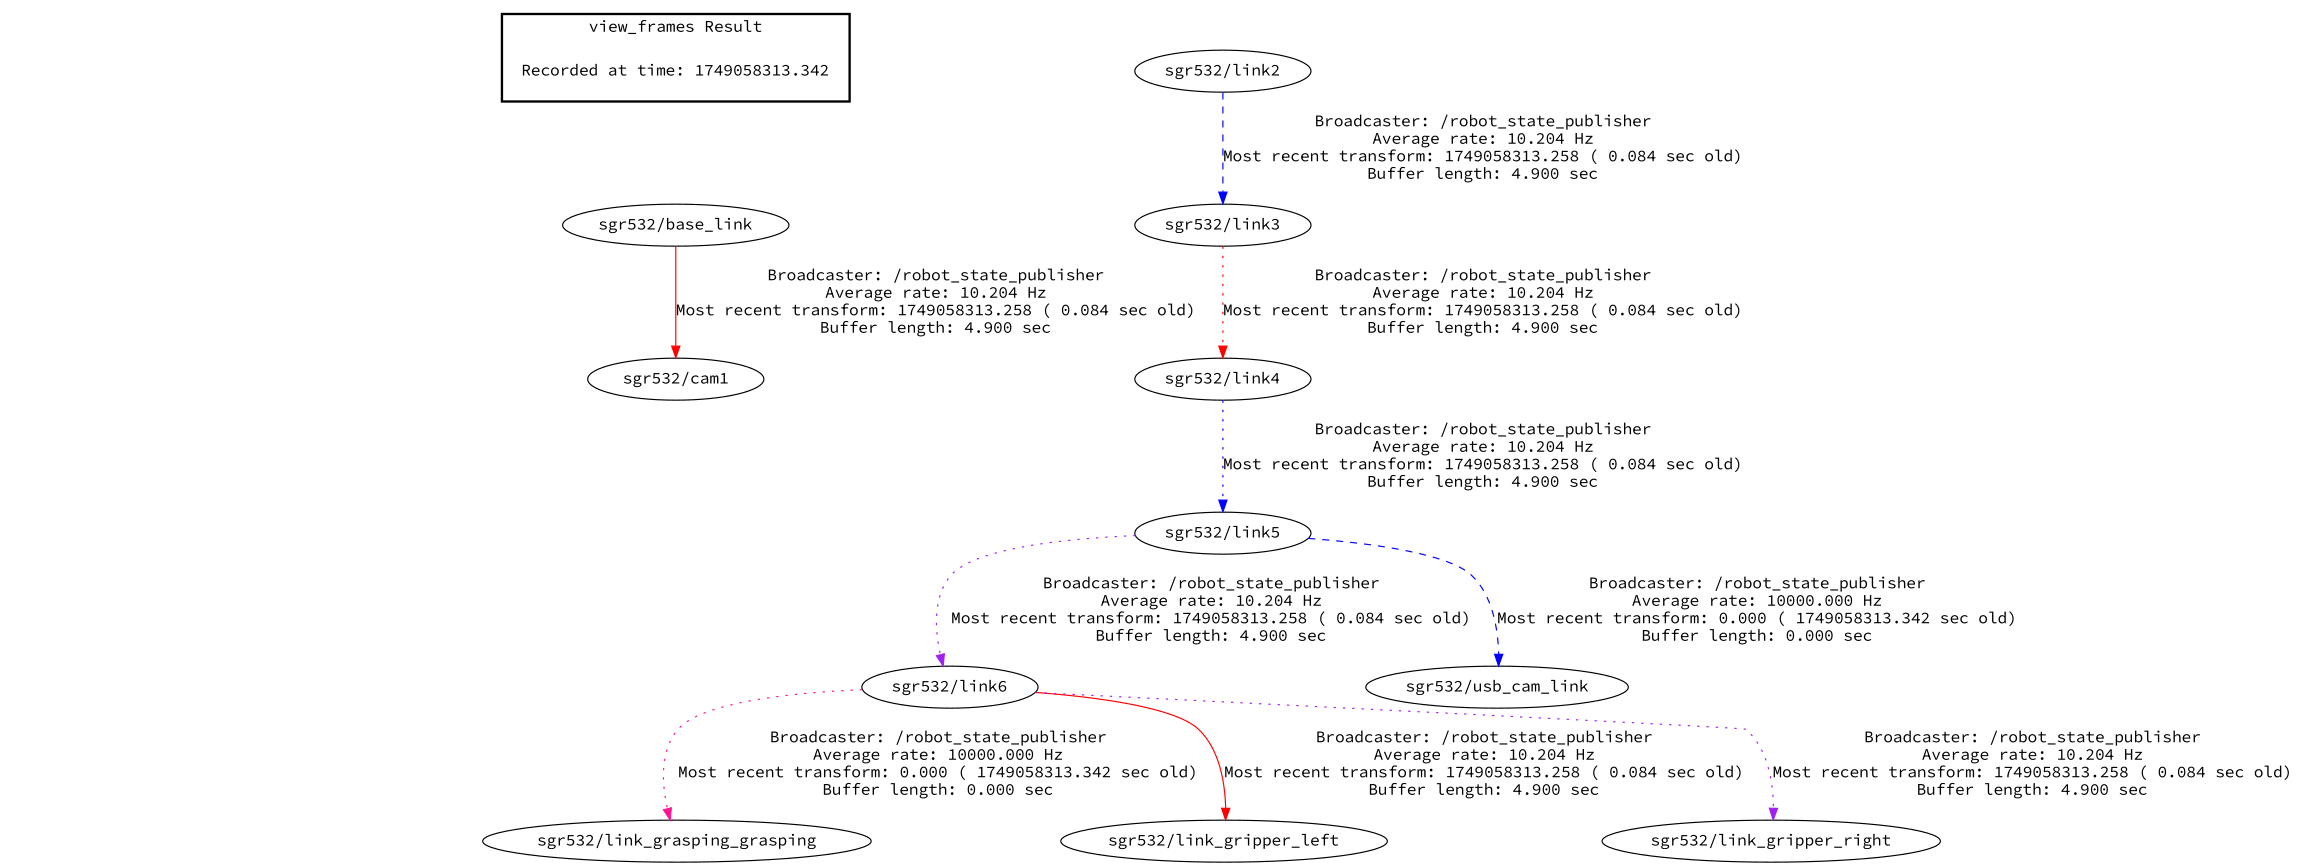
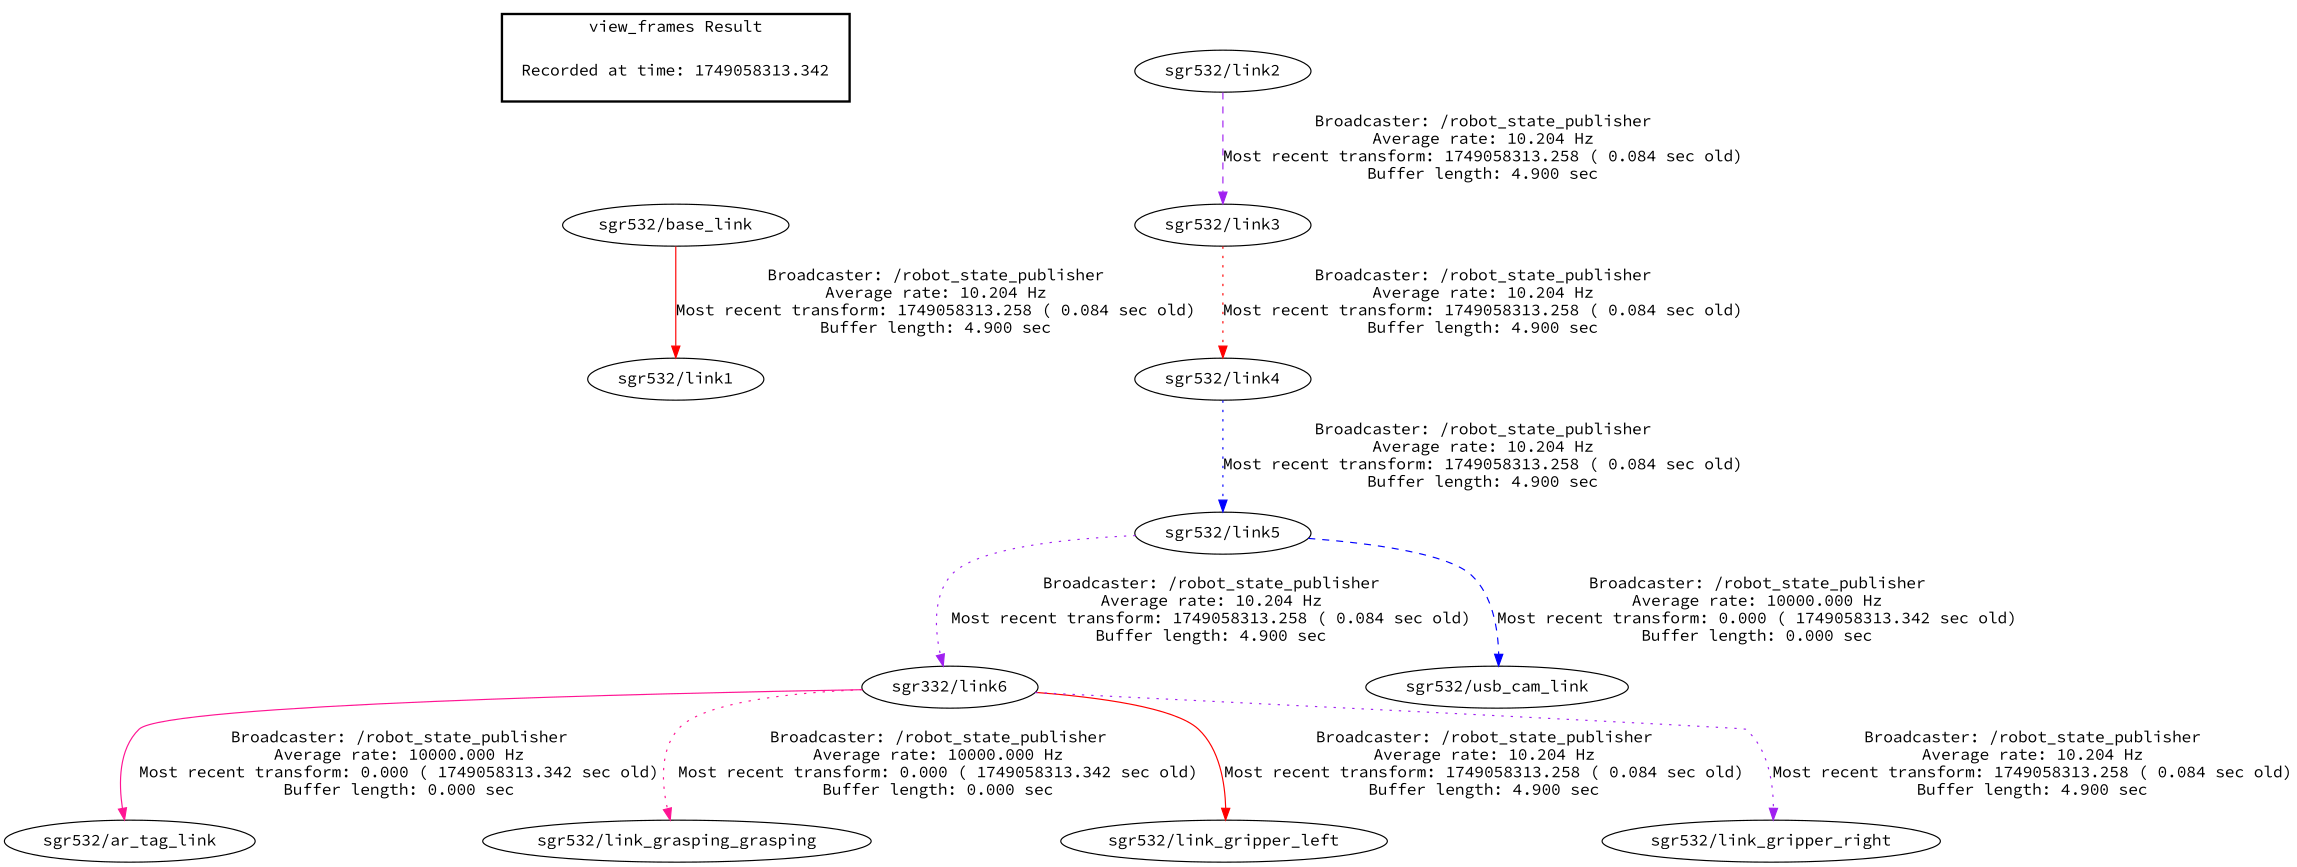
(1223, 142) -> (1223, 142)
(676, 379) -> (676, 379)
(950, 687) -> (950, 687)
none -> (130, 841)
